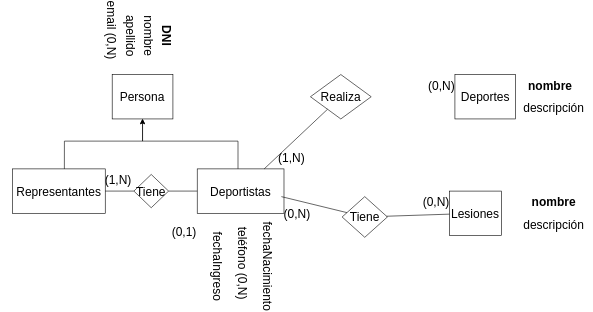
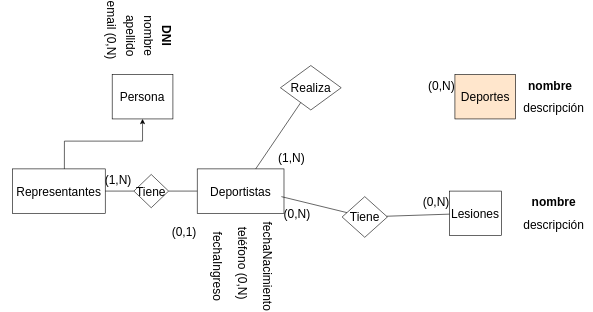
(341, 97) -> (311, 88)
(485, 97) -> (485, 97)
(205, 141) -> none
